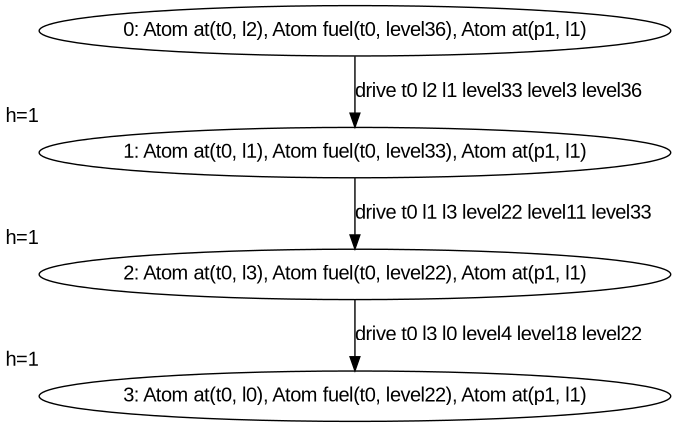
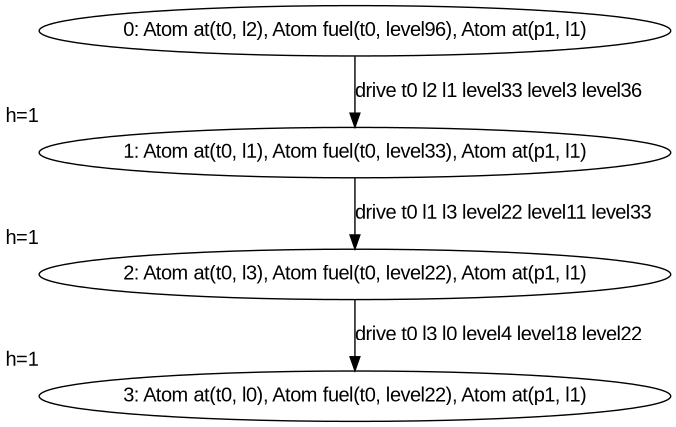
(355, 31) -> (355, 31)
